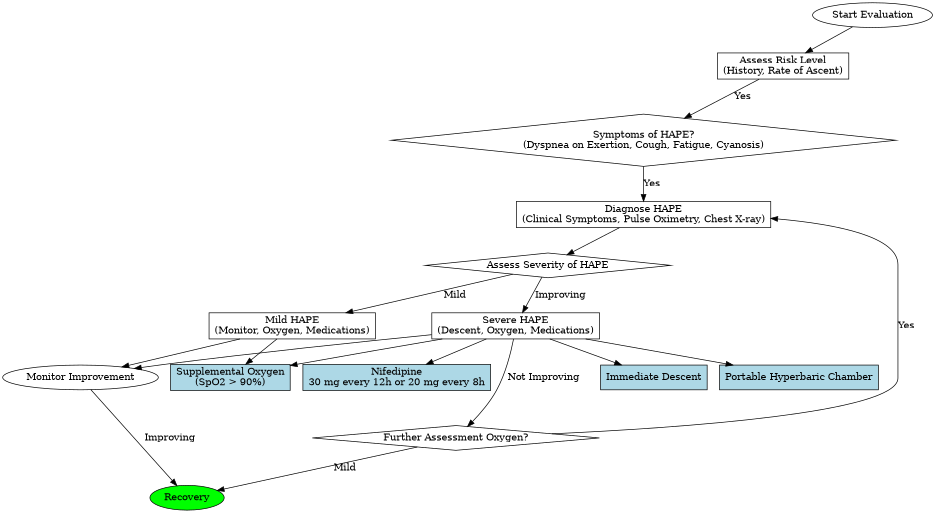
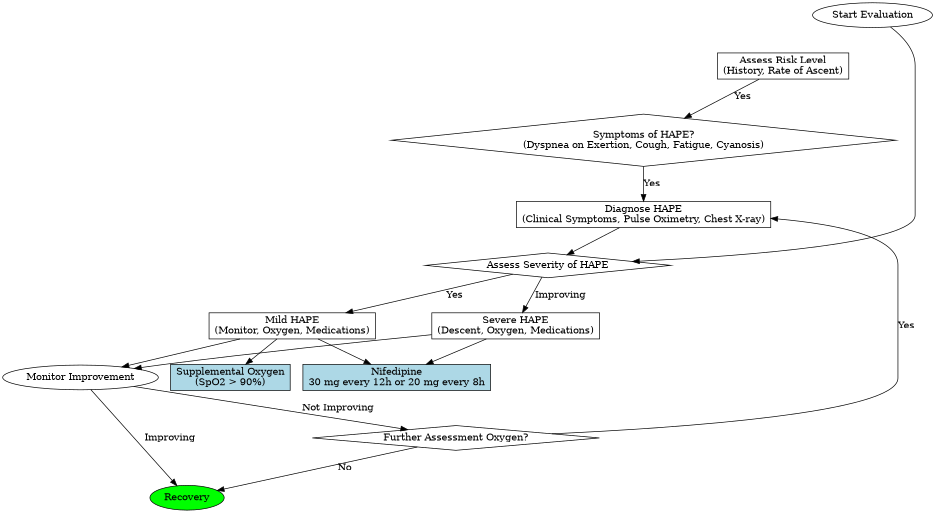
(832, 38) -> (878, 235)
(455, 295) -> (455, 295)
none -> (341, 350)
(370, 351) -> none
(654, 377) -> none
(799, 377) -> none
(500, 384) -> (267, 408)
(345, 468) -> (345, 468)
